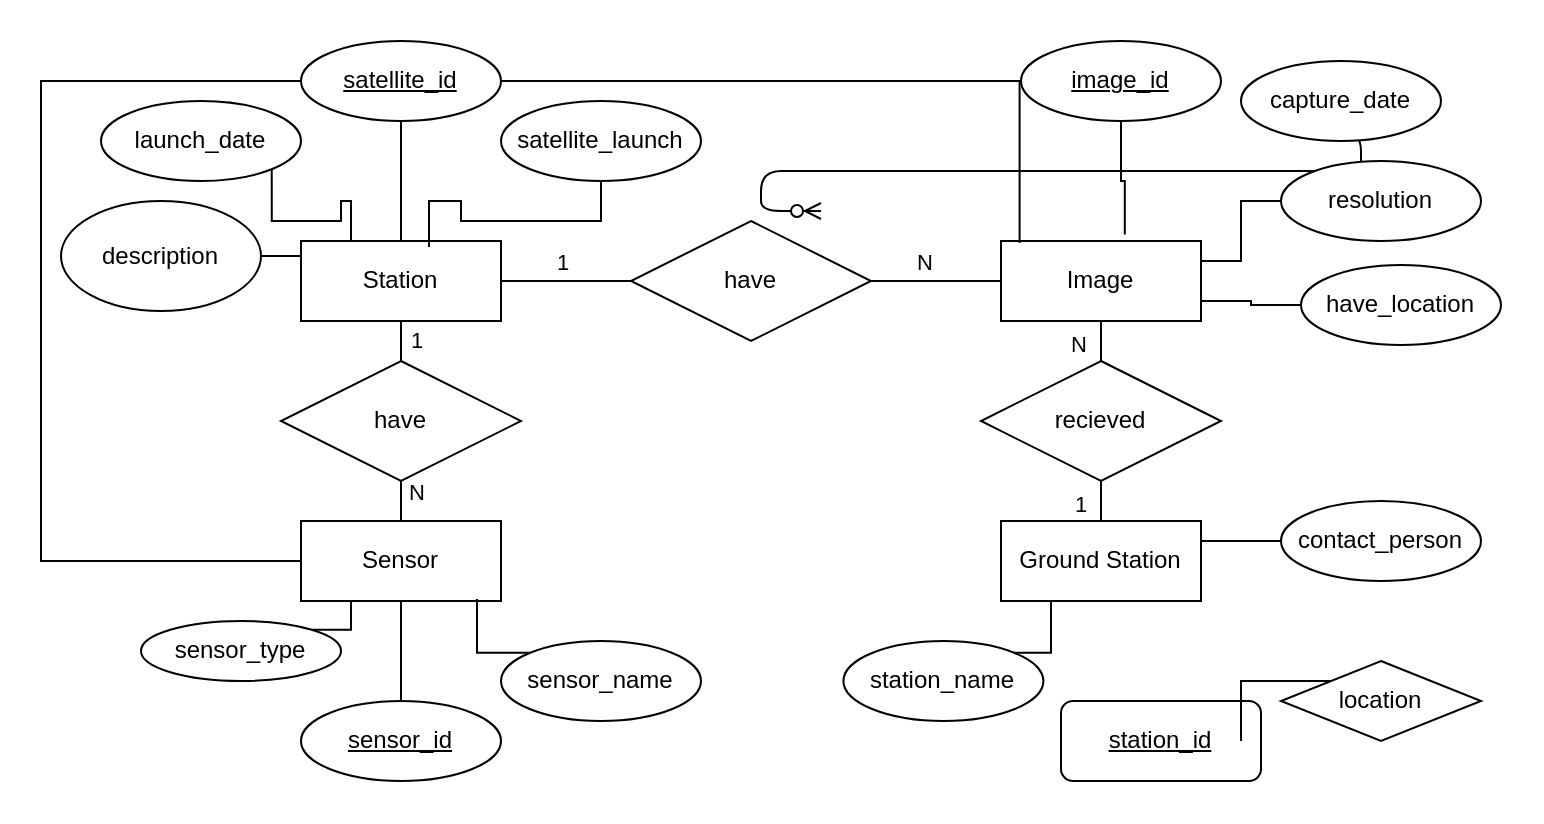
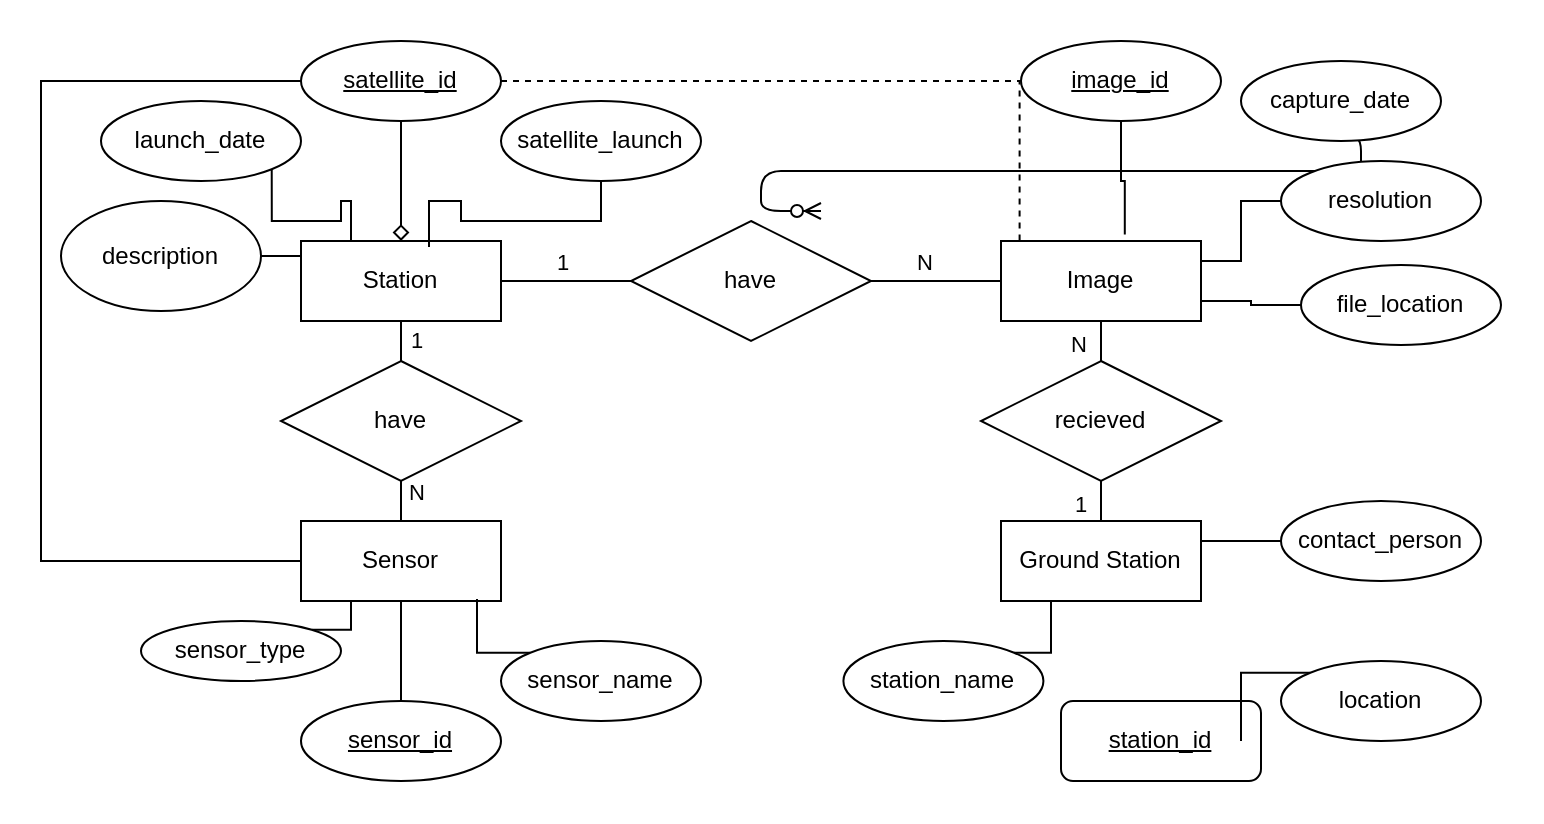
(843, 81) -> (843, 81)
(401, 232) -> (401, 225)
(1401, 305) -> (1401, 305)
(1381, 701) -> (1381, 701)
